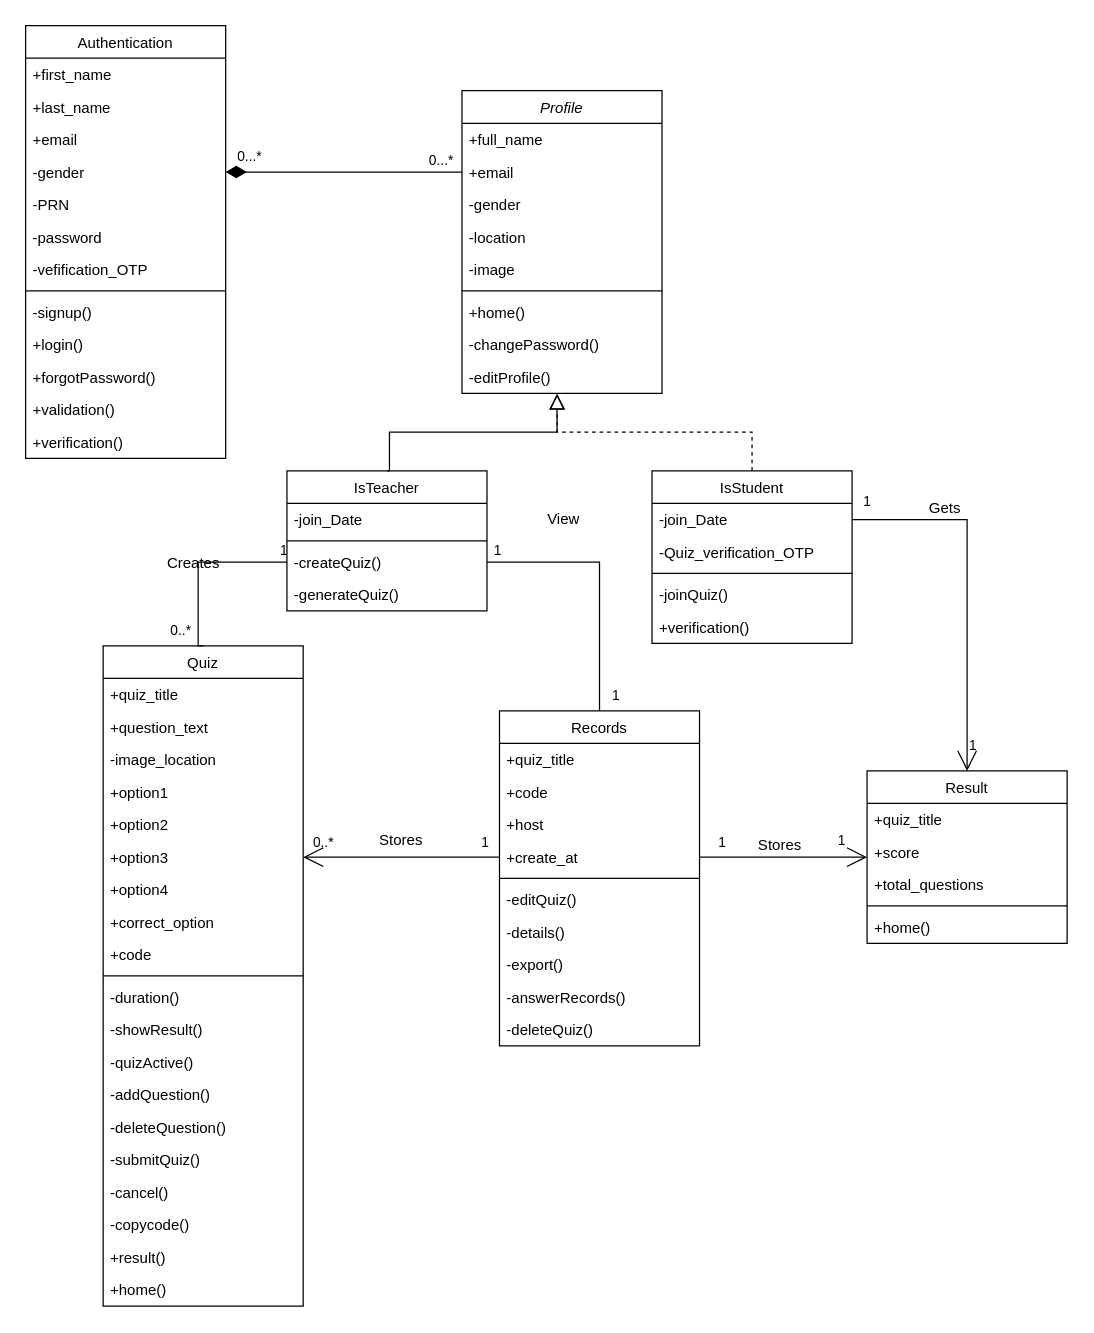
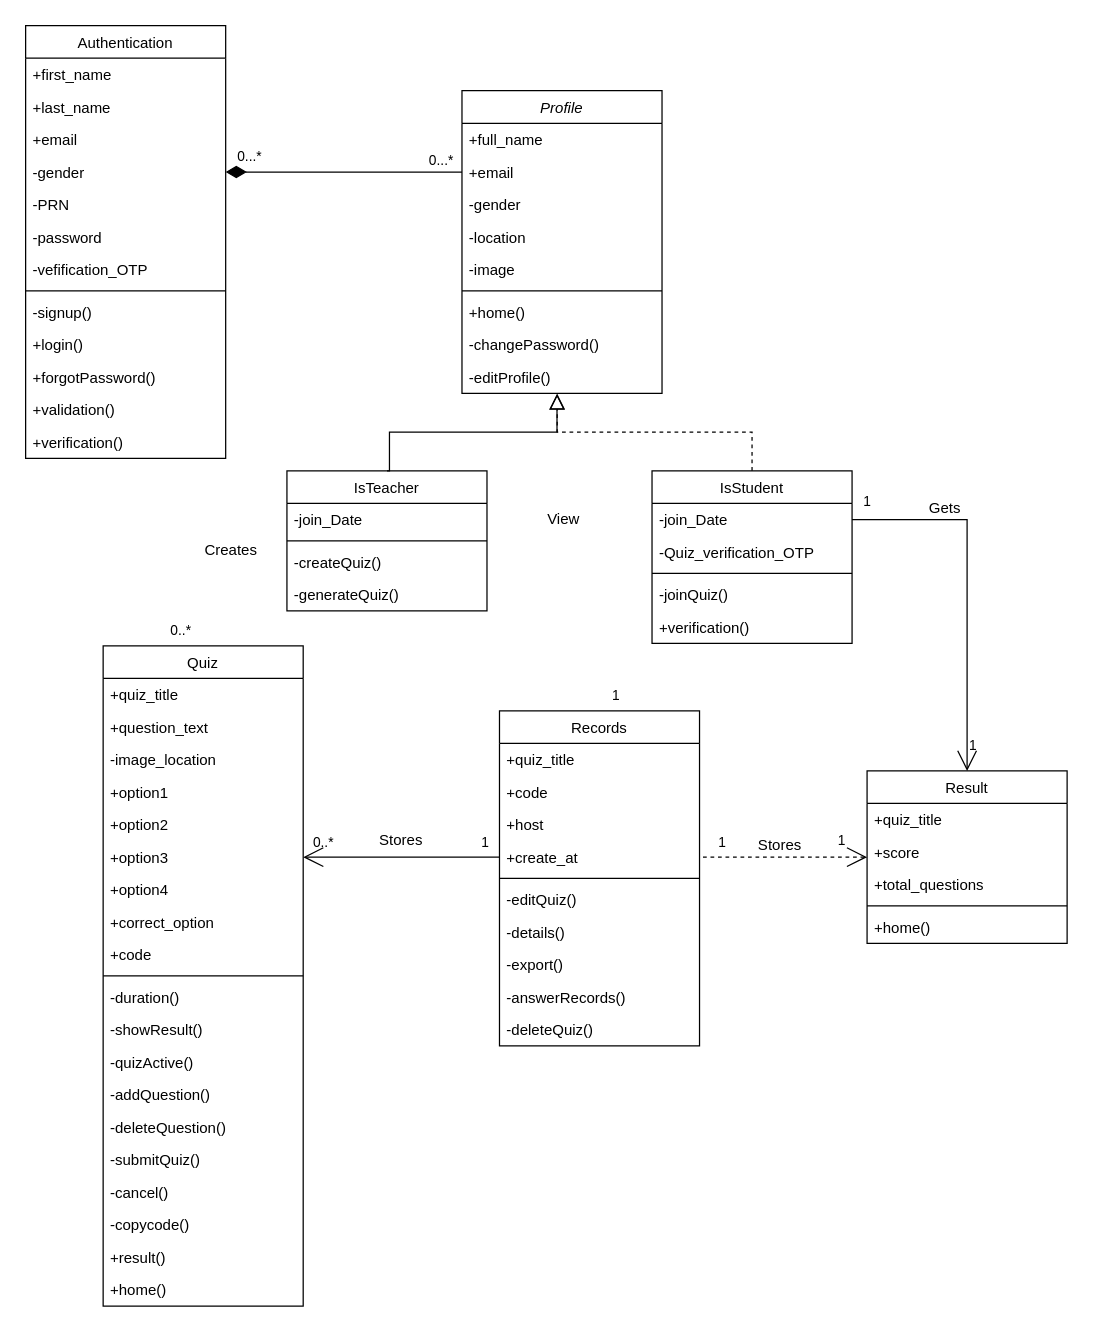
(198, 562) -> none
(193, 563) -> (231, 551)
(599, 580) -> none
(782, 857) -> (782, 857)
